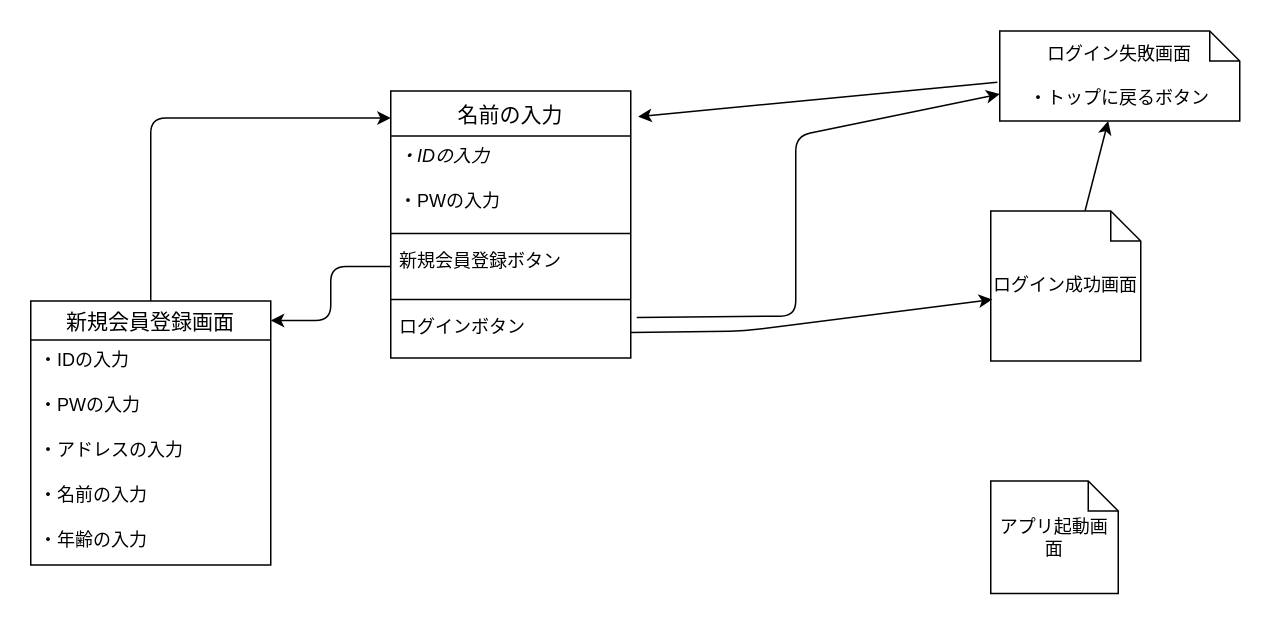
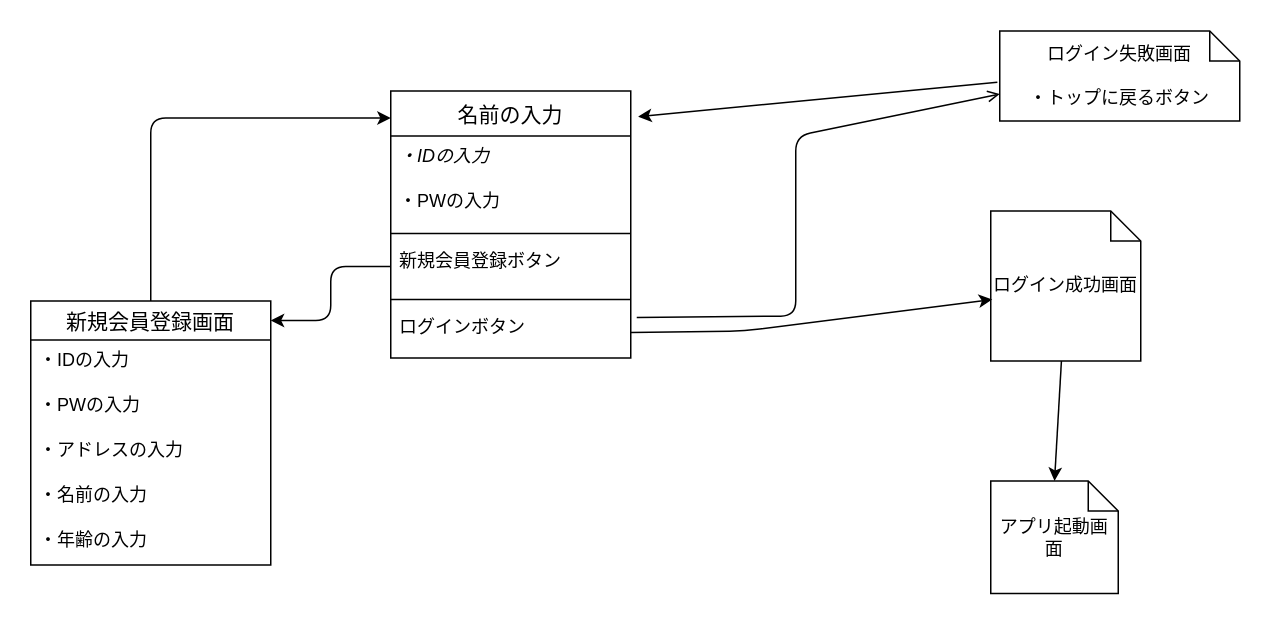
(988, 96) -> (991, 96)
(1095, 171) -> (1058, 416)
